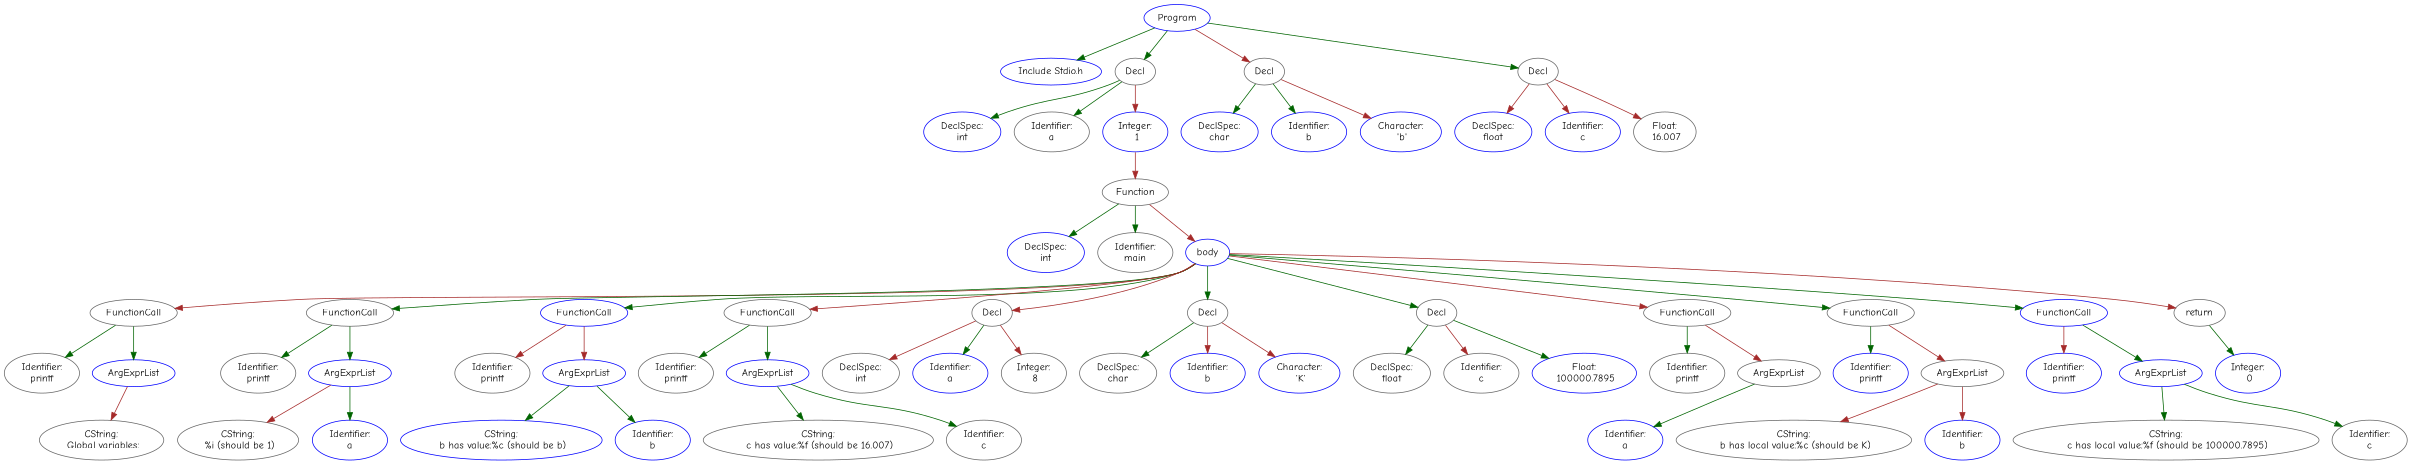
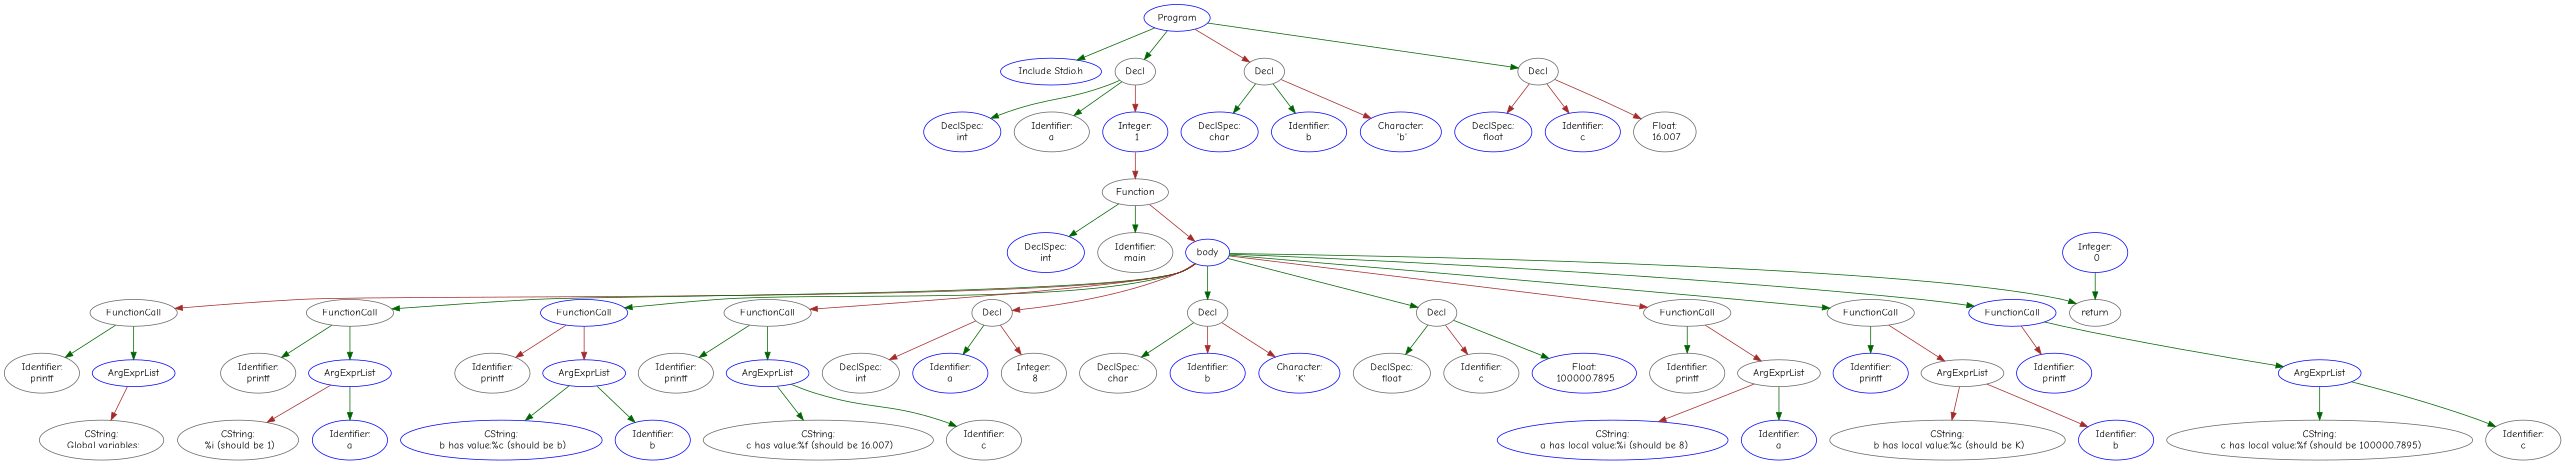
(1700, 270) -> (1650, 265)
(2219, 337) -> (2095, 282)
none -> (1613, 440)
